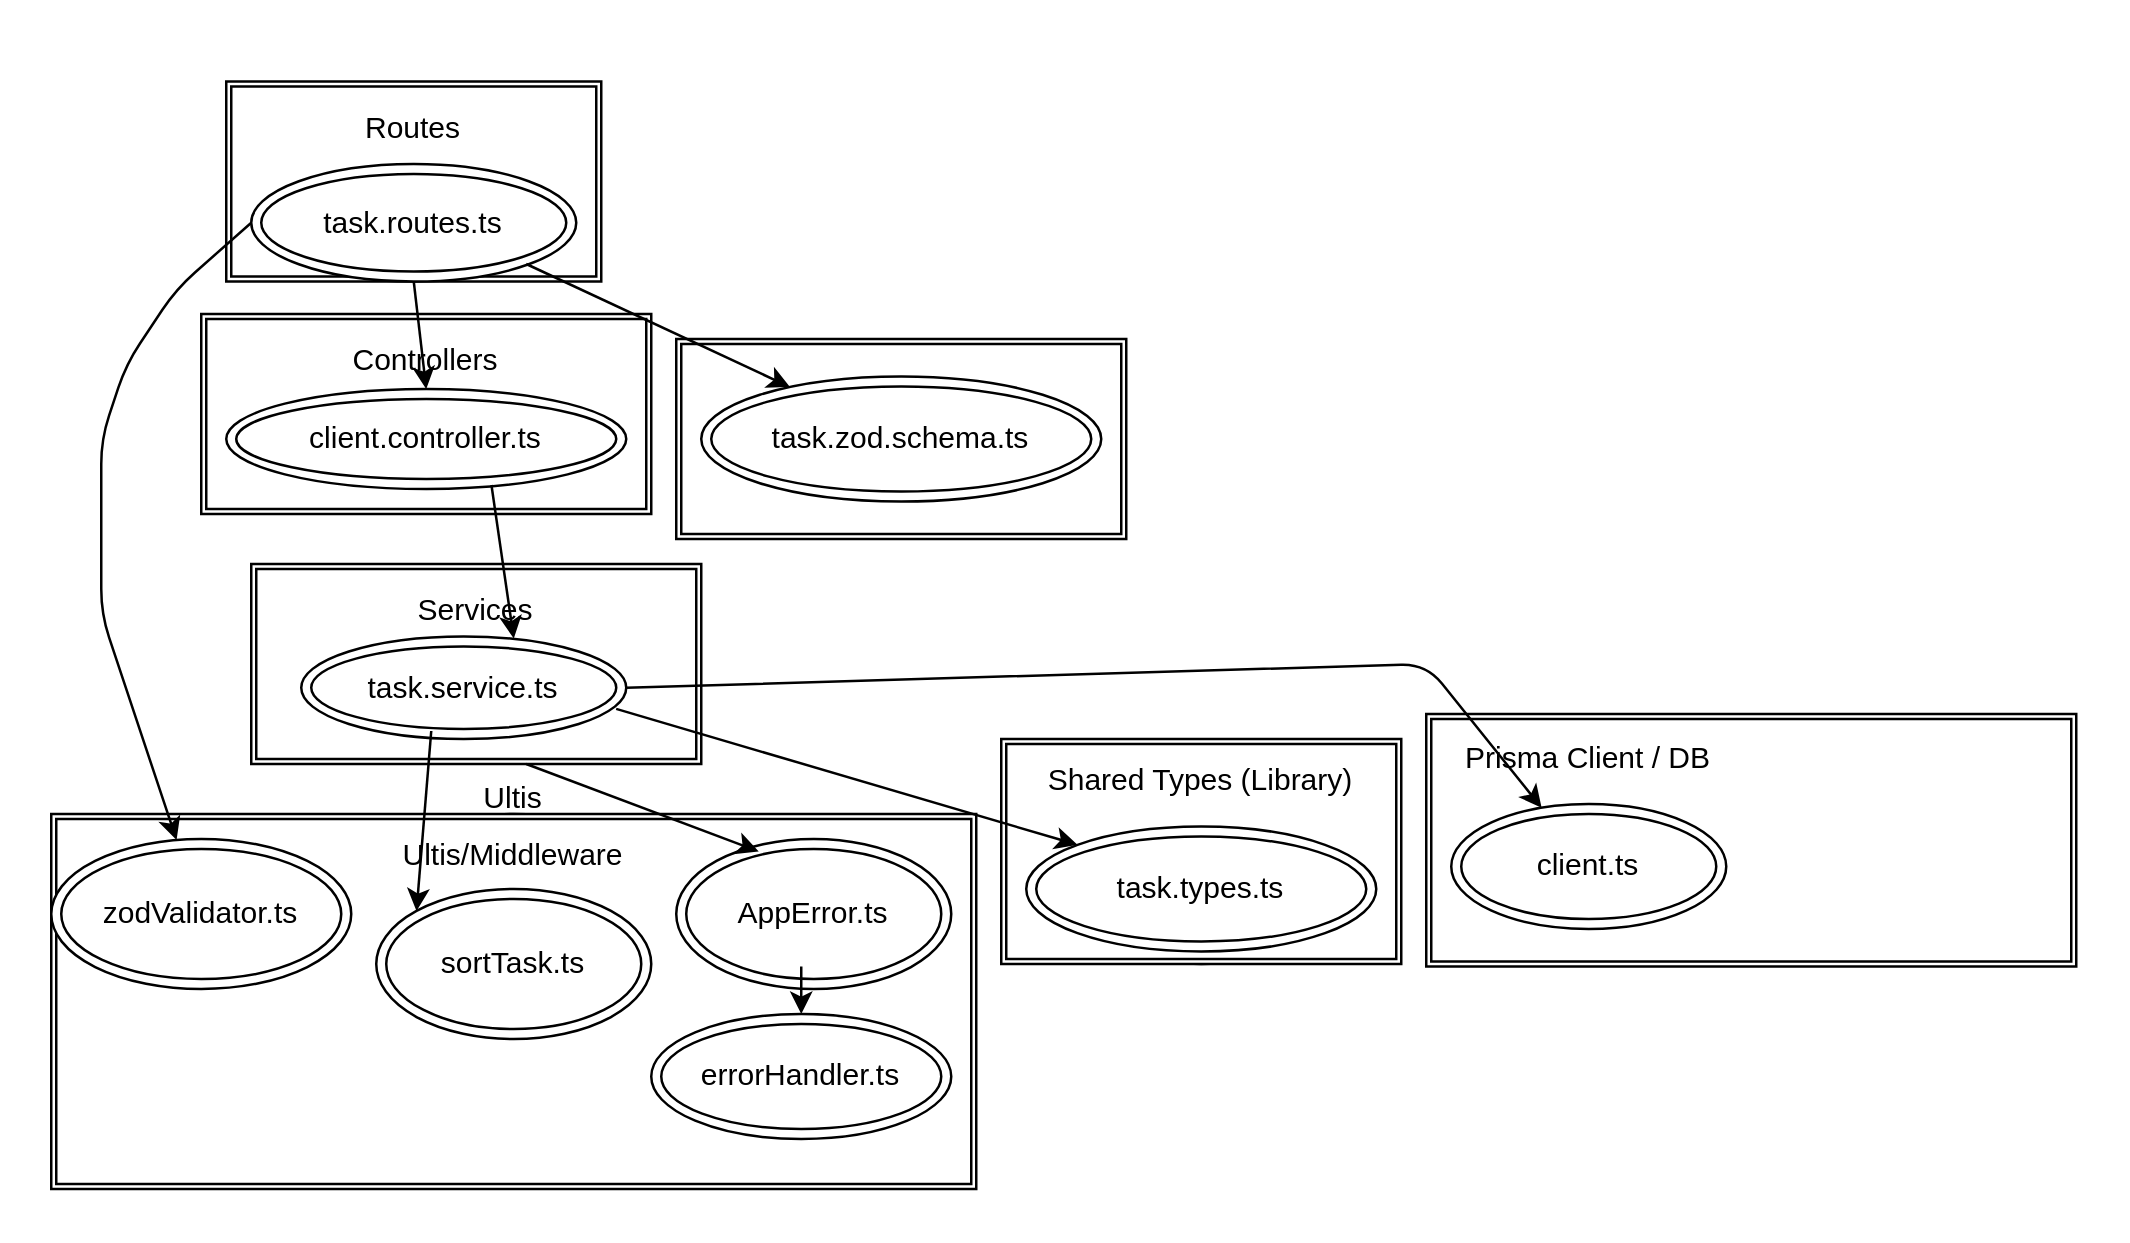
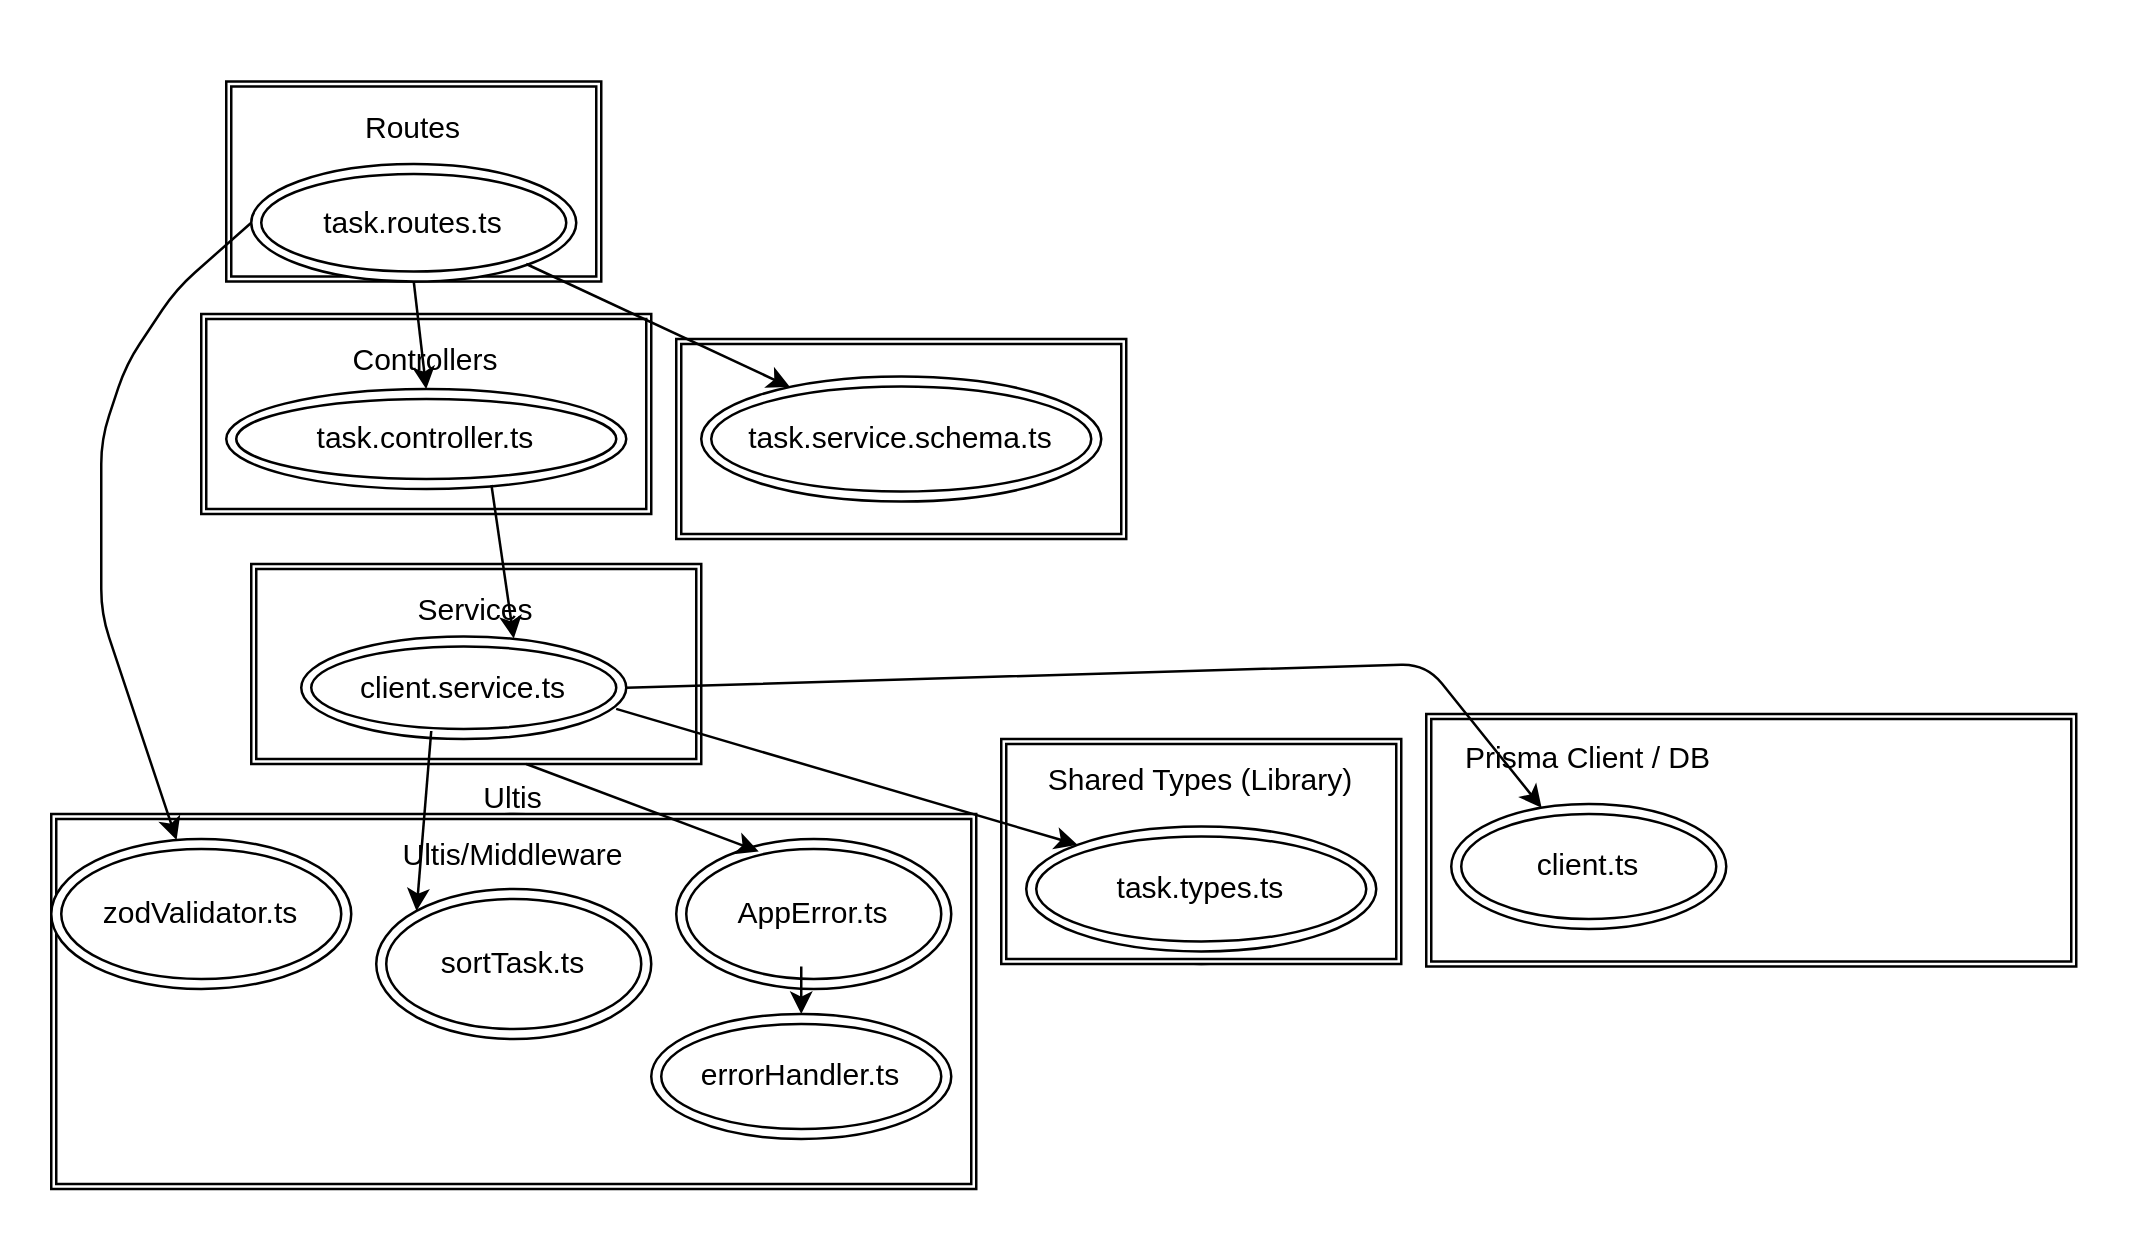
(426, 439) -> (426, 439)
(901, 439) -> (901, 439)
(464, 689) -> (464, 689)
